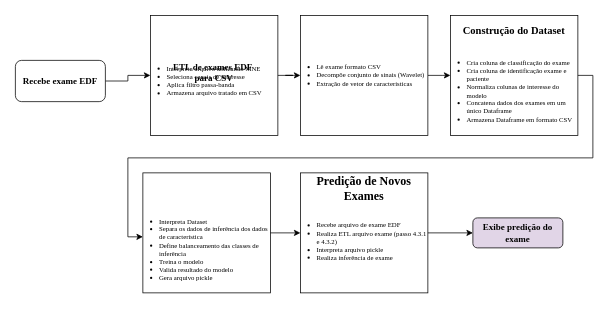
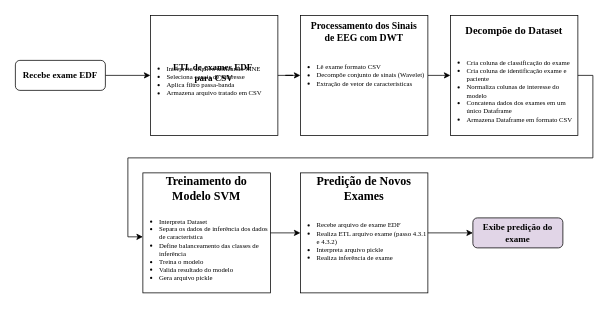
none -> (364, 31)
(514, 31) -> (514, 31)
(60, 81) -> (60, 75)
none -> (207, 189)
